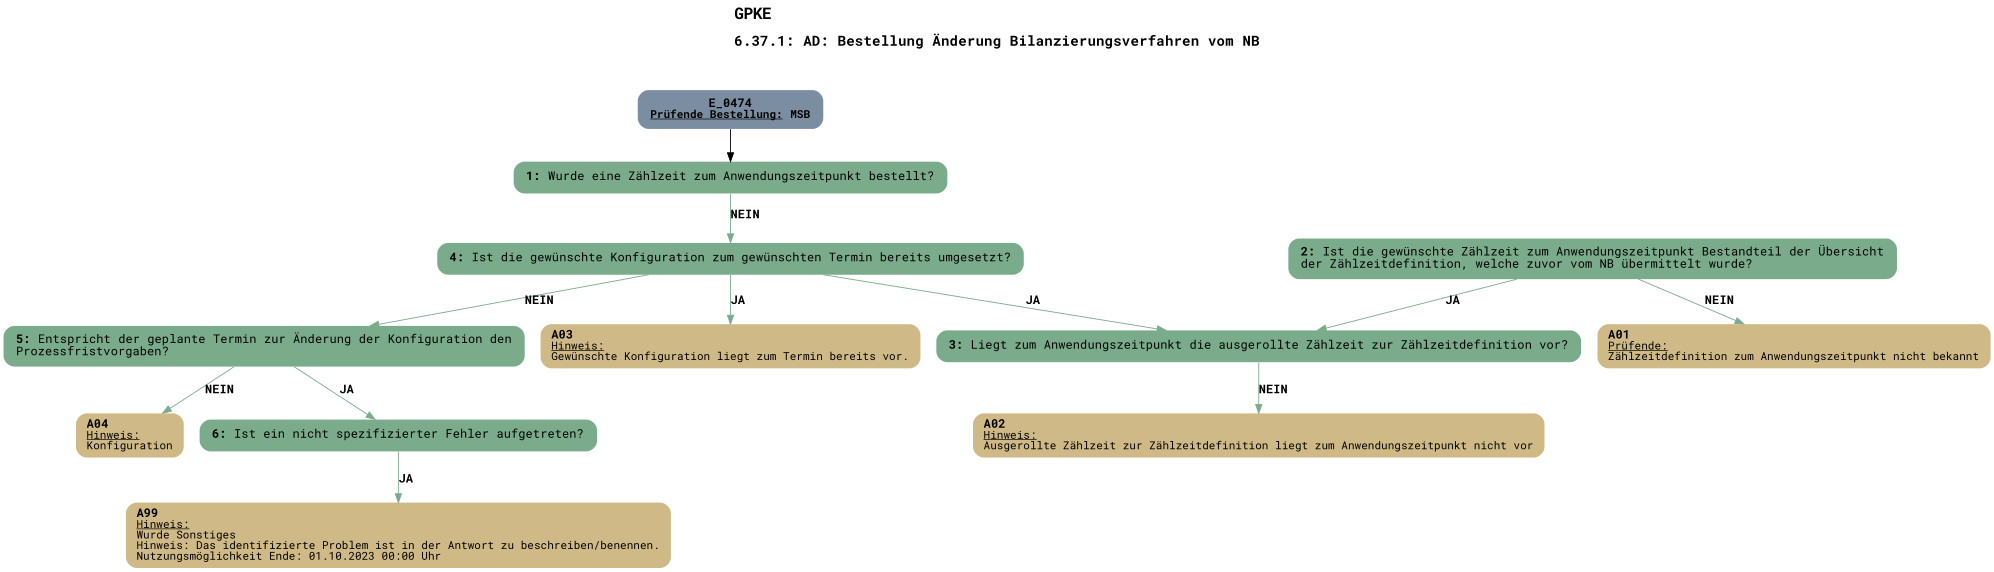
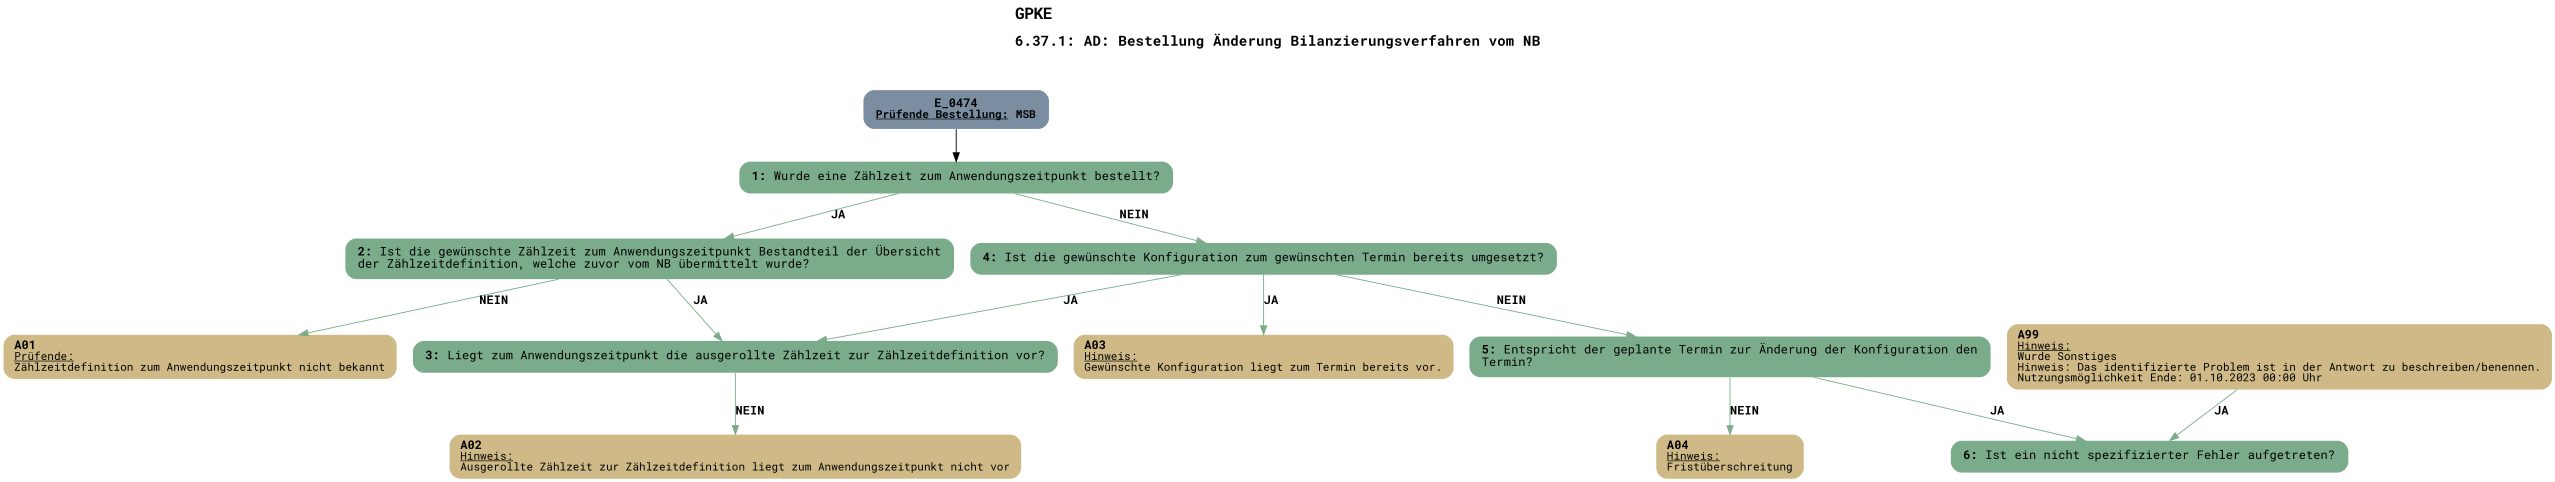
none -> (816, 215)
(93, 352) -> (1507, 362)
(130, 446) -> (1730, 467)
(398, 473) -> (2207, 412)
